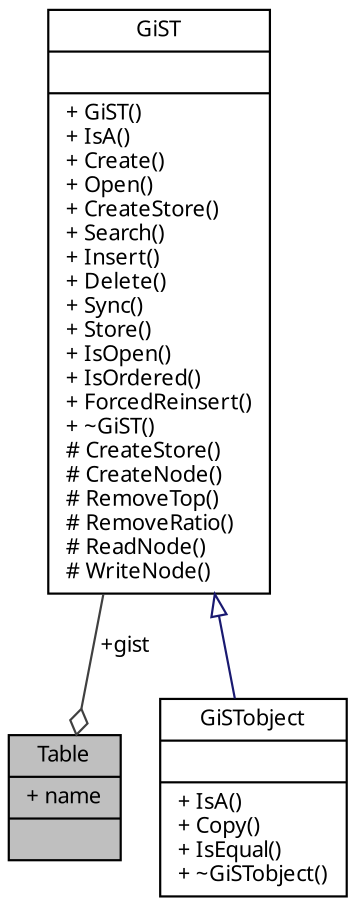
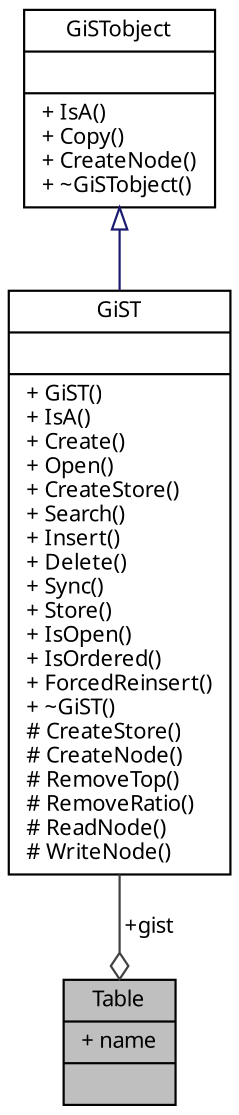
(227, 657) -> (120, 260)
(230, 850) -> (120, 161)
